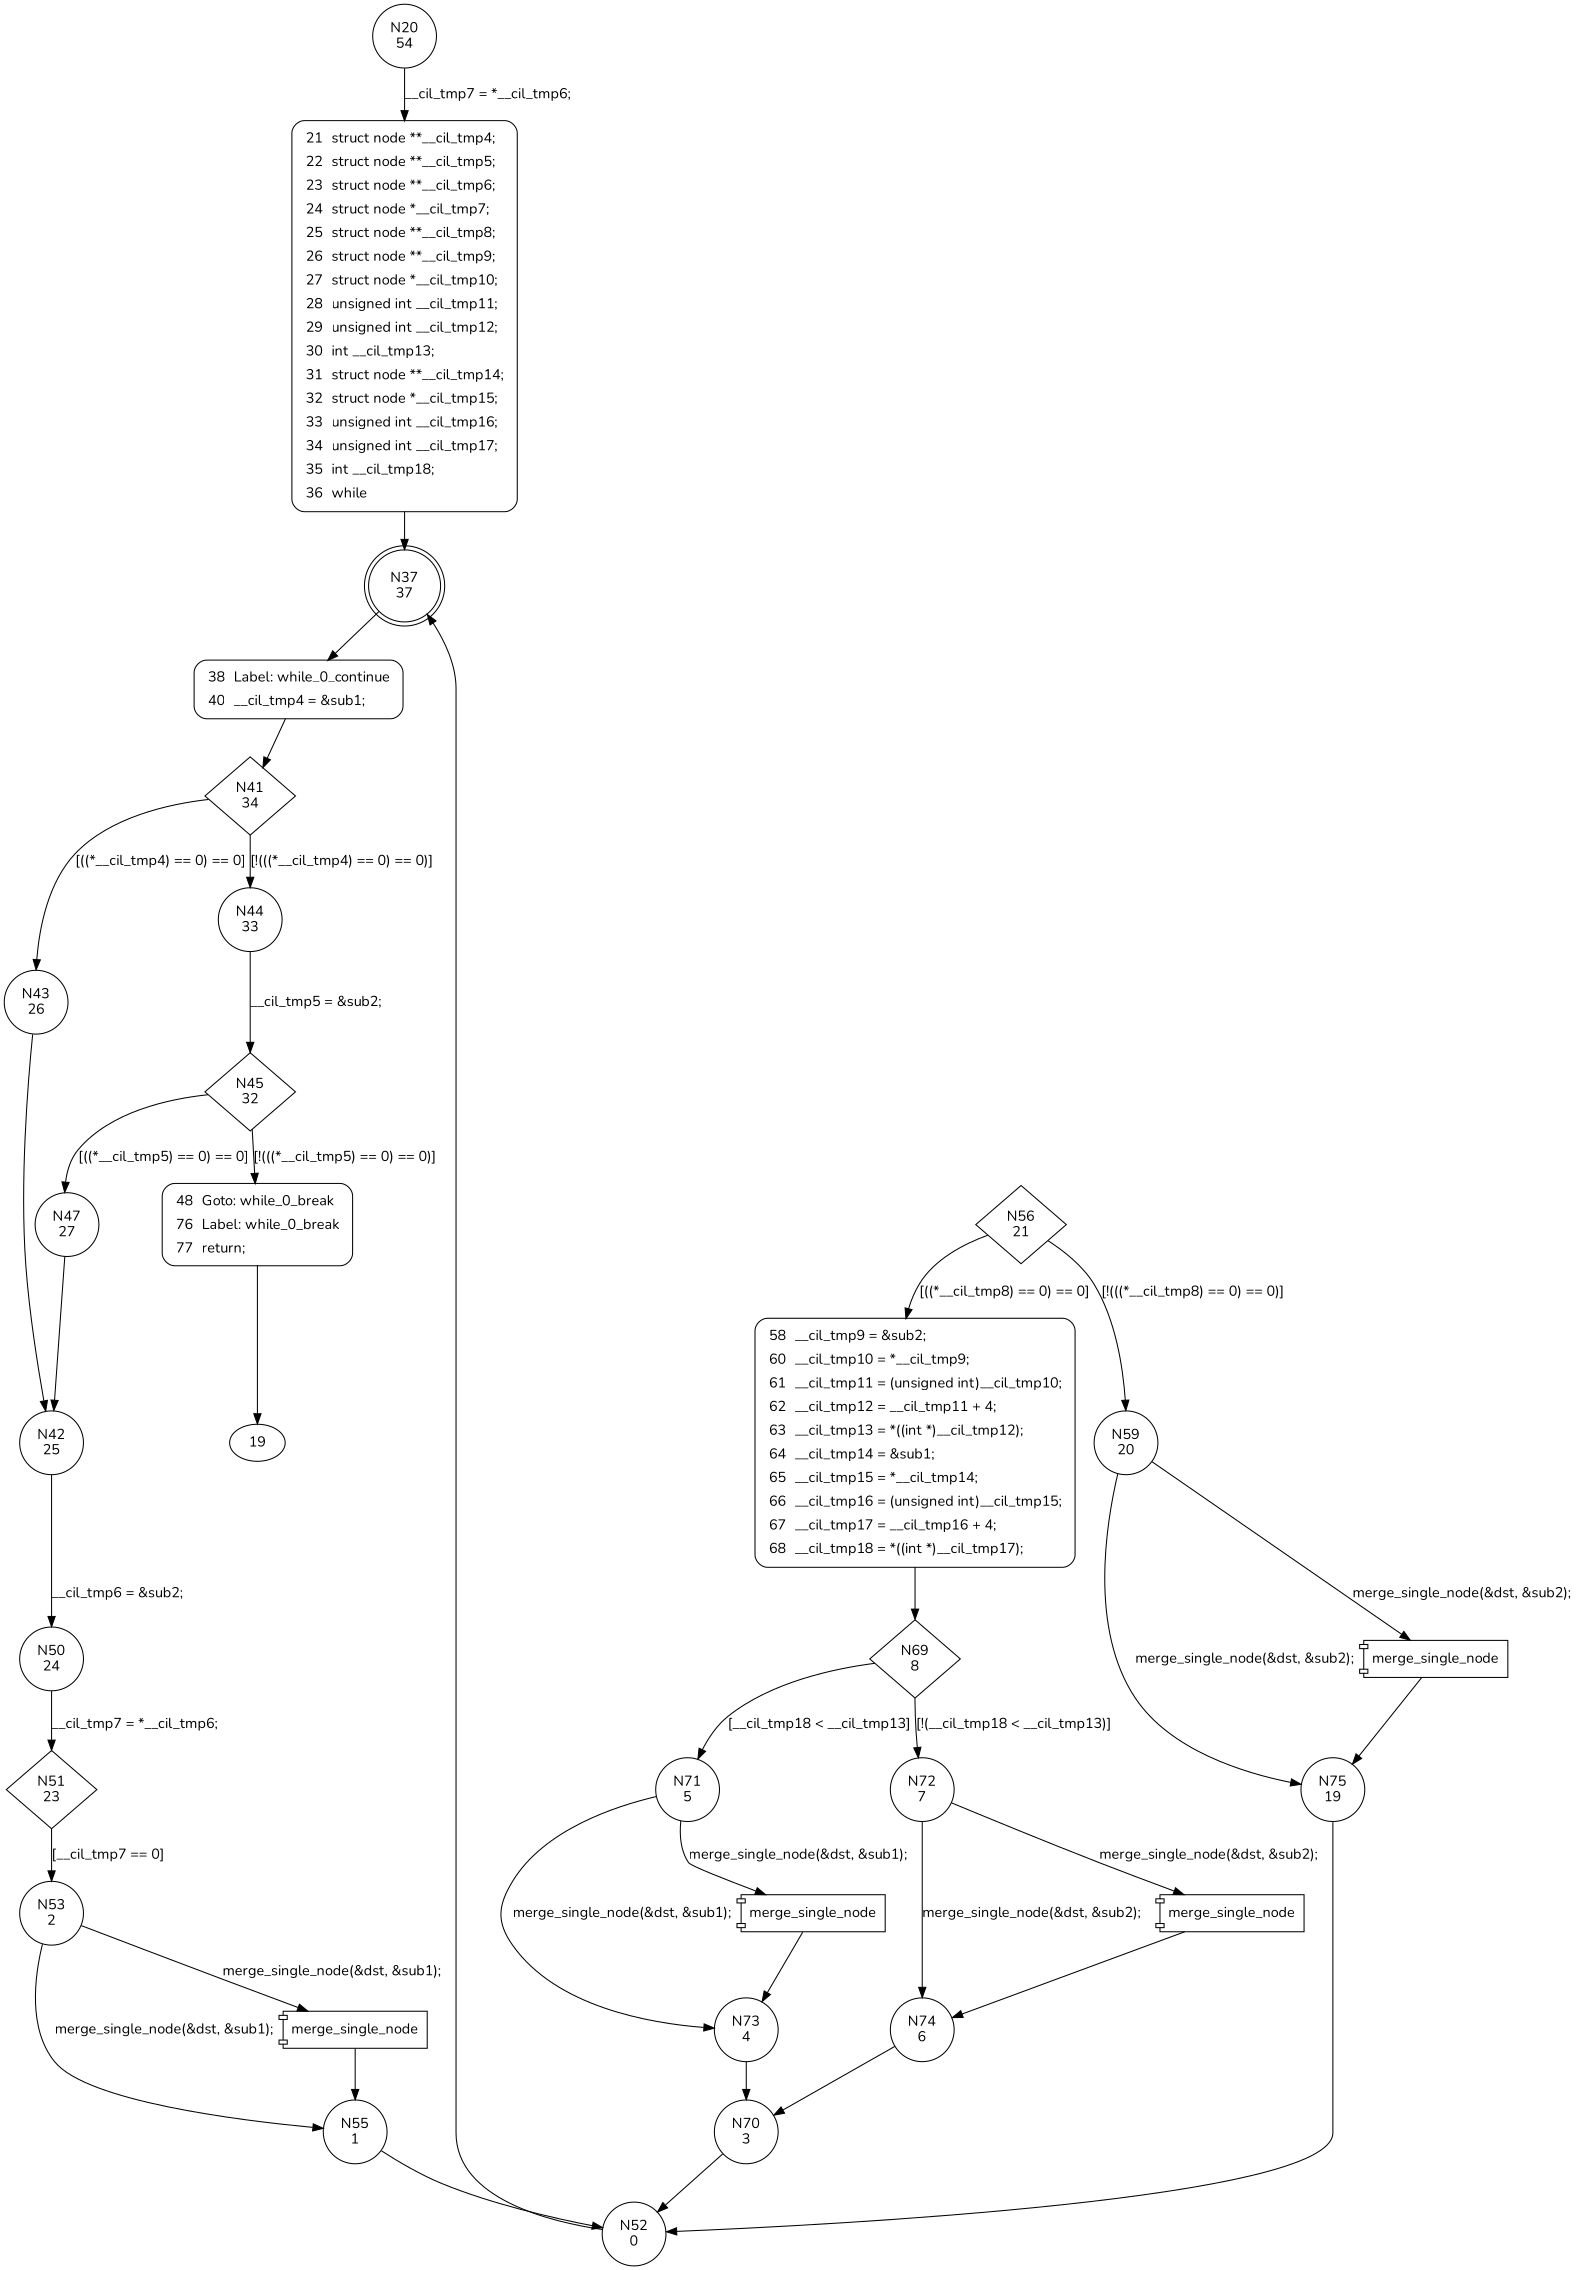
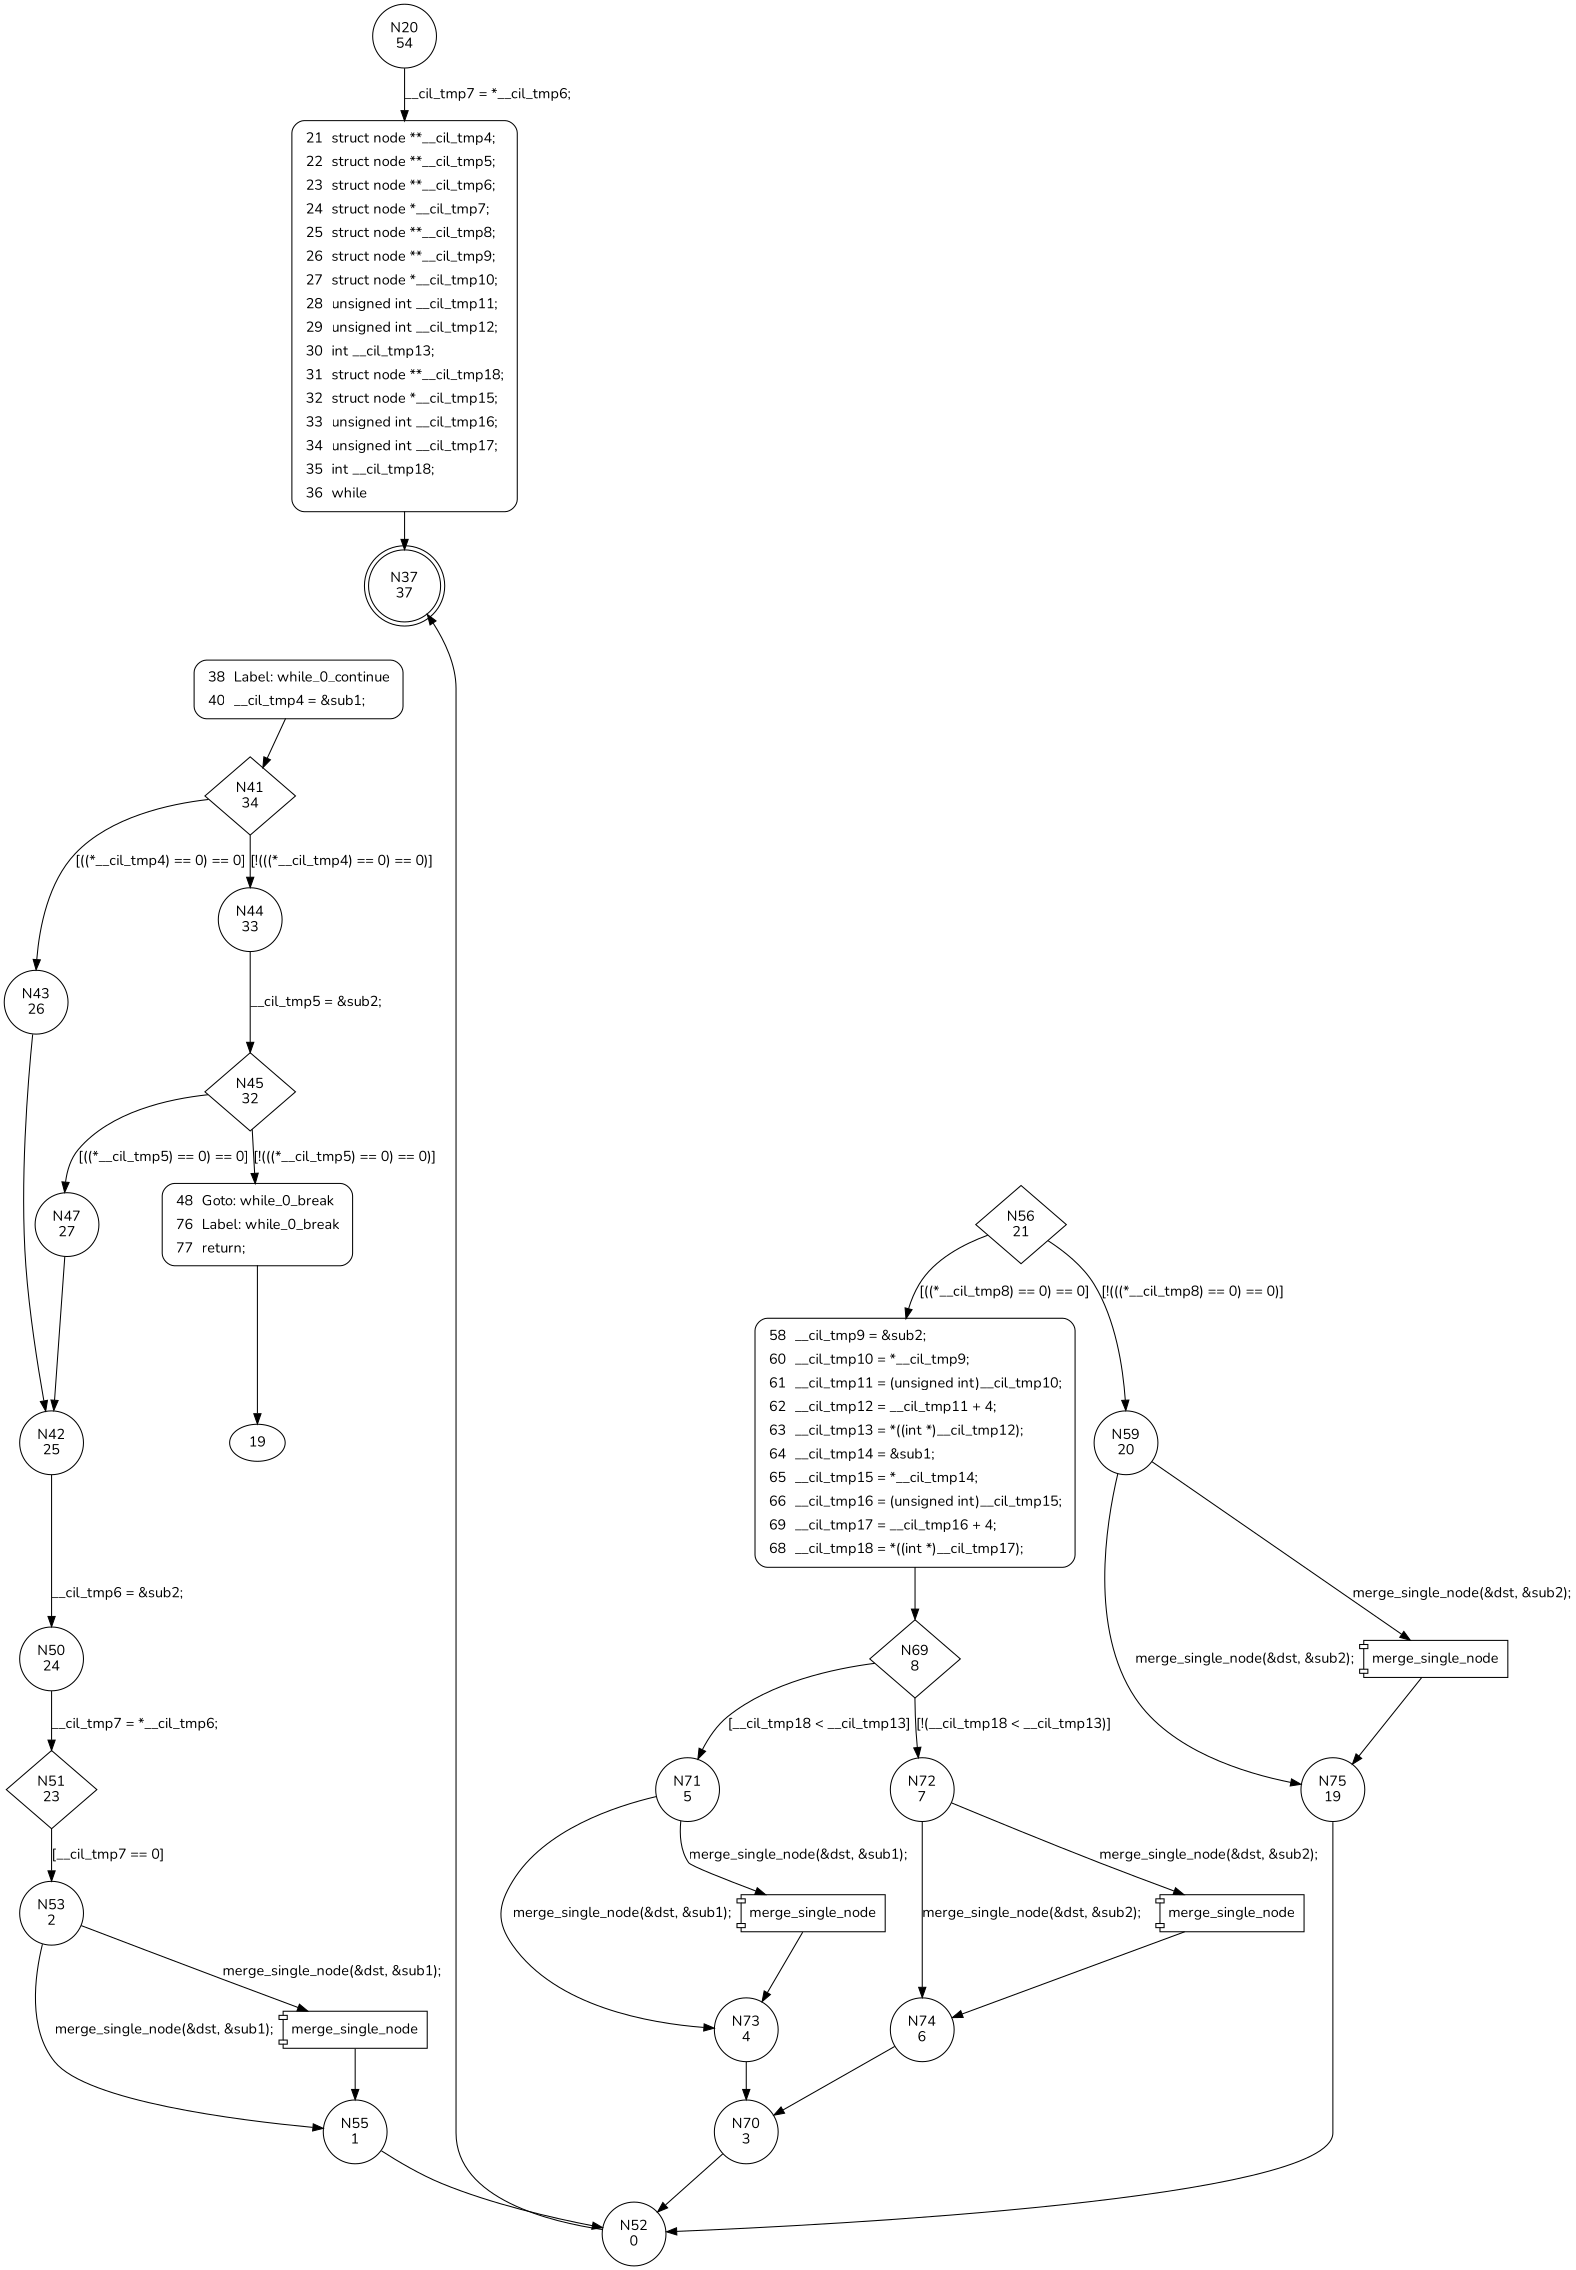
(418, 375) -> (418, 375)
(357, 632) -> none
(778, 1525) -> (778, 1525)
